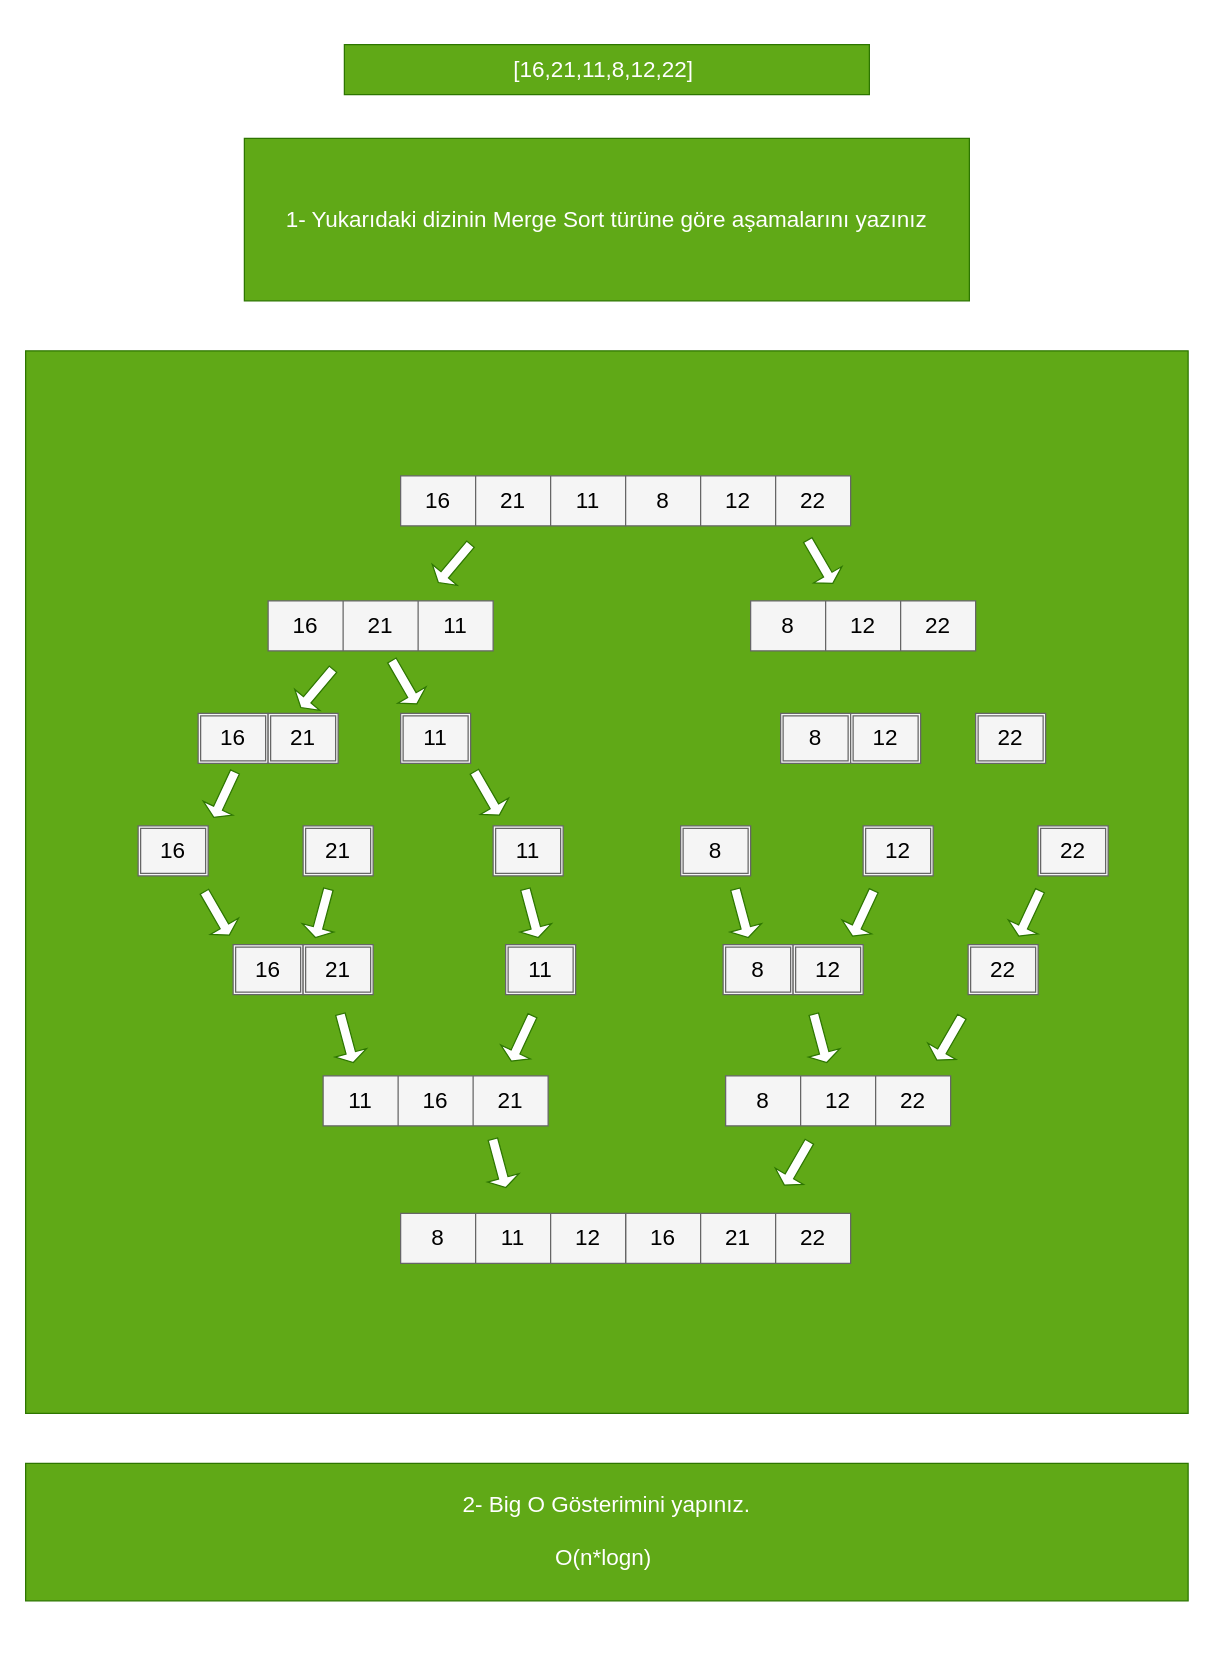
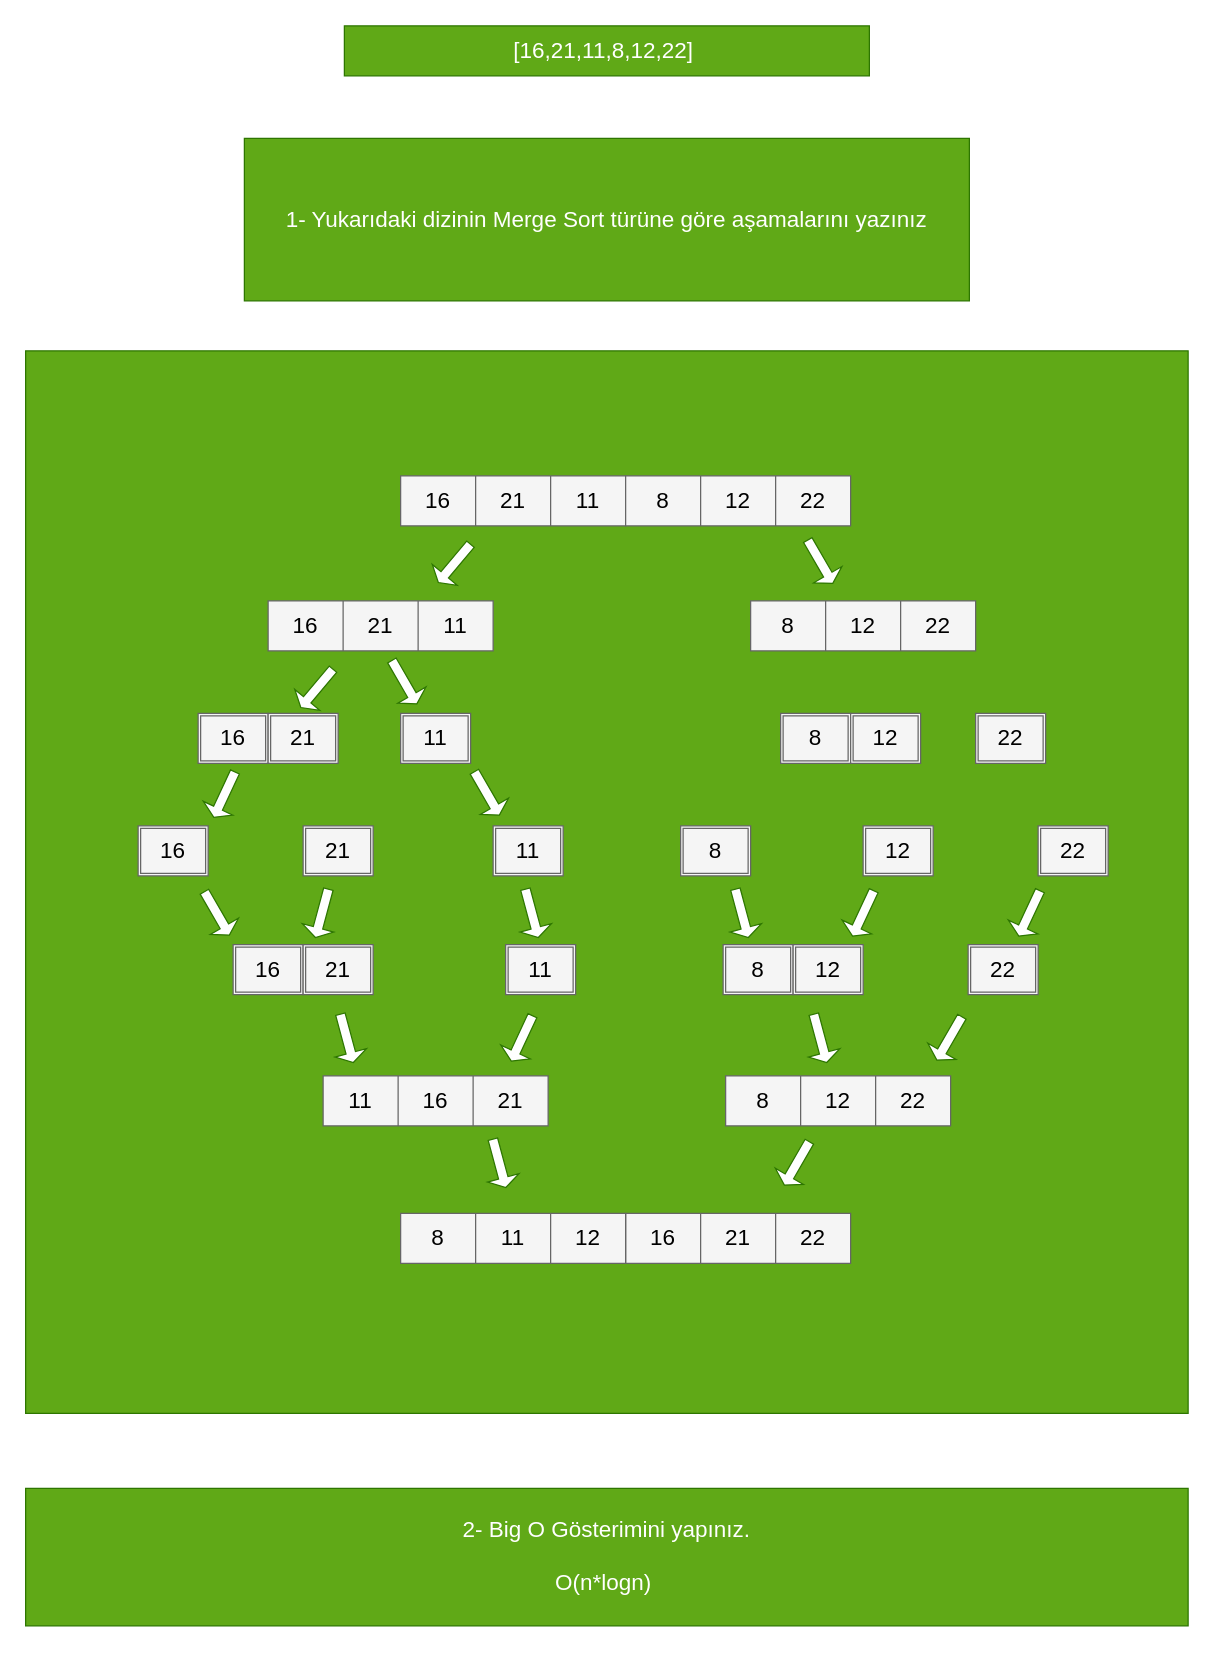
(607, 69) -> (607, 51)
(607, 1532) -> (607, 1557)
